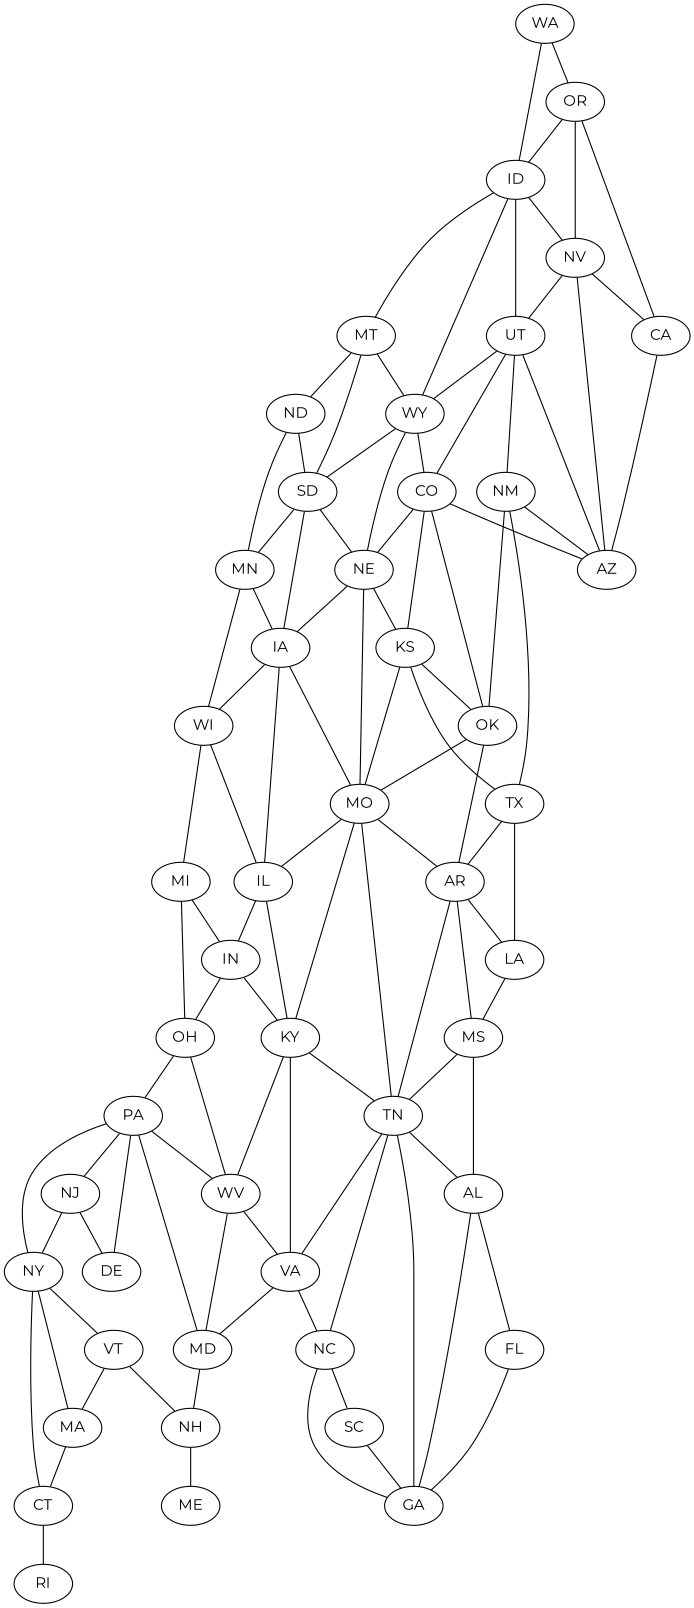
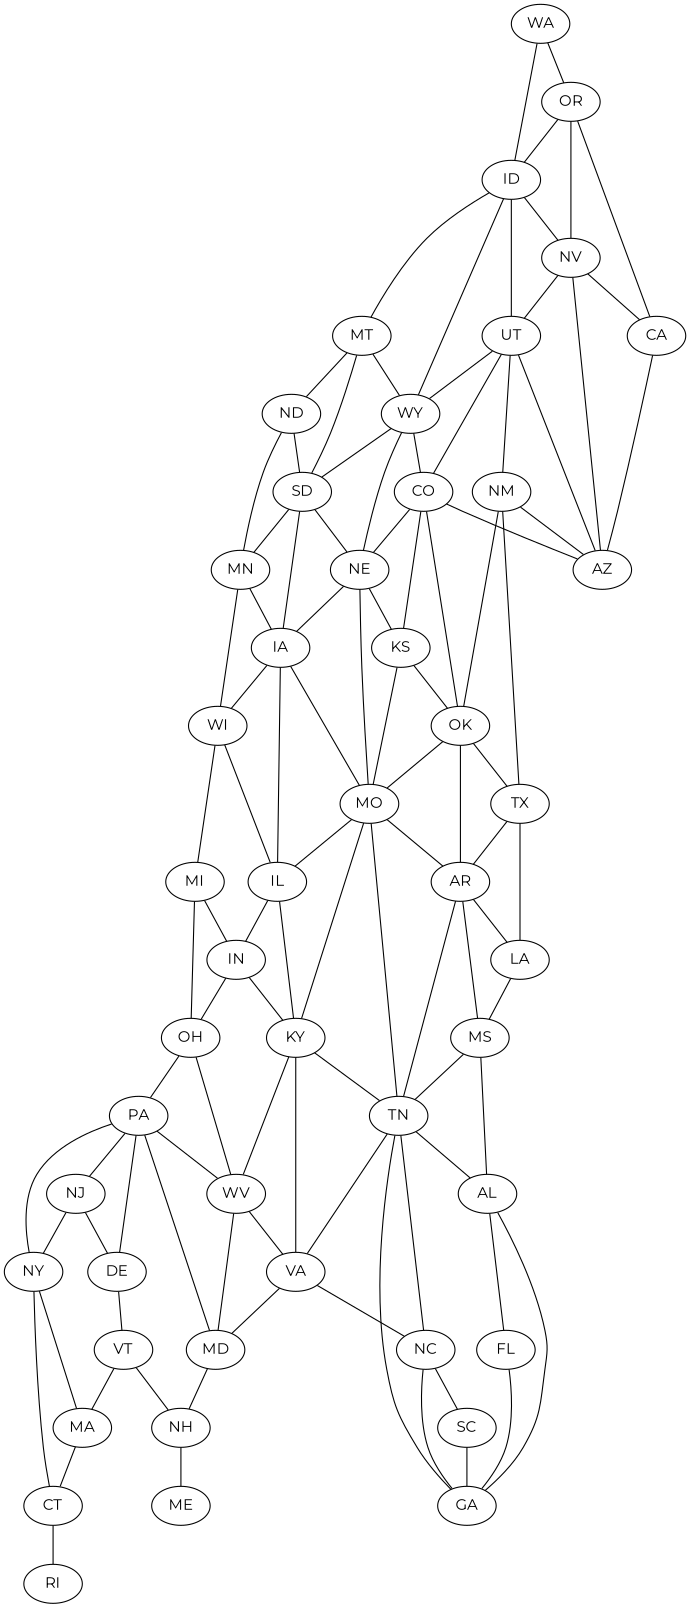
(442, 736) -> (490, 765)
(74, 1311) -> (120, 1311)
